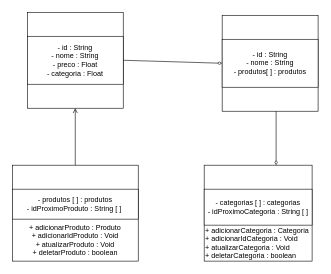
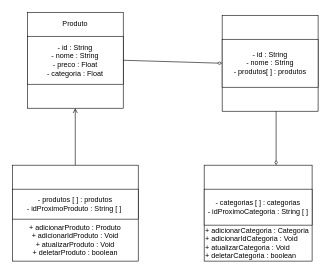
none -> (75, 24)
